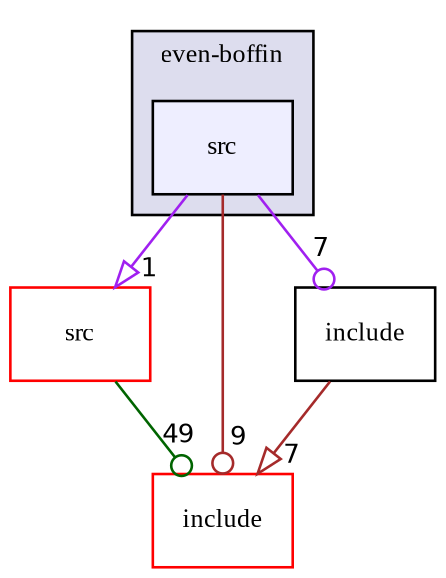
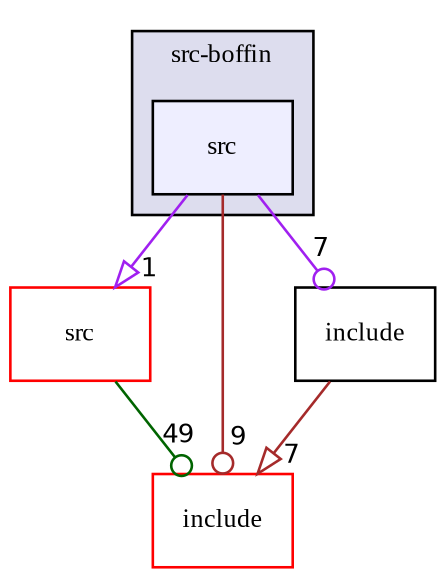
(223, 56) -> (223, 56)
